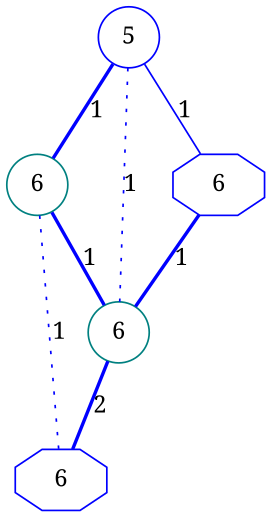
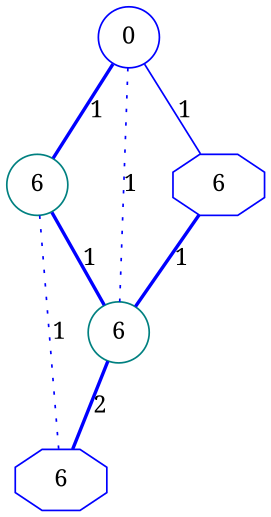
(129, 37) -> (129, 37)
